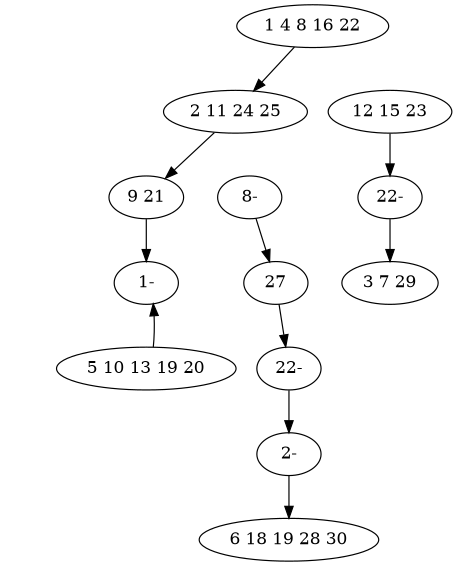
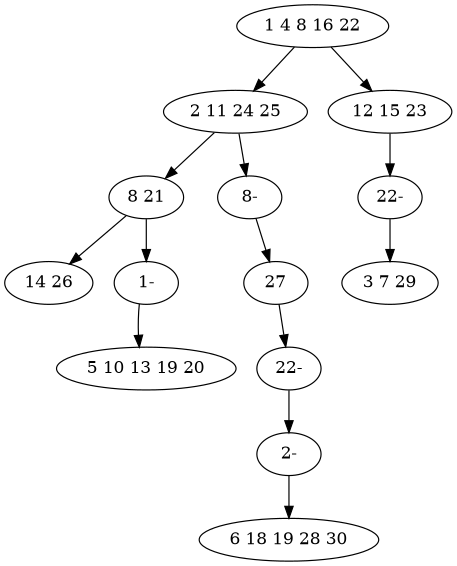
none -> (347, 65)
none -> (242, 149)
(146, 197) -> (146, 197)
none -> (49, 283)
(154, 332) -> (138, 320)
